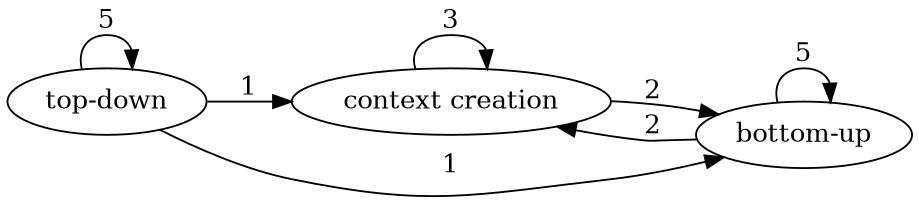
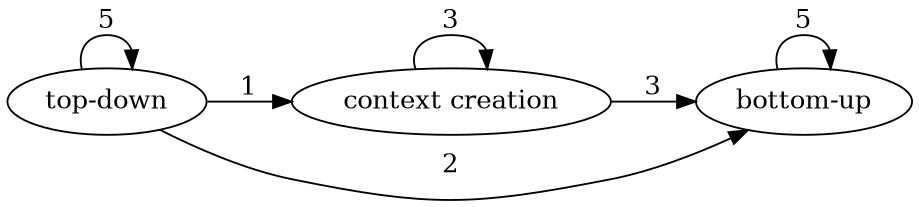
(654, 91) -> (654, 88)
(636, 139) -> none
(451, 165) -> (451, 165)
